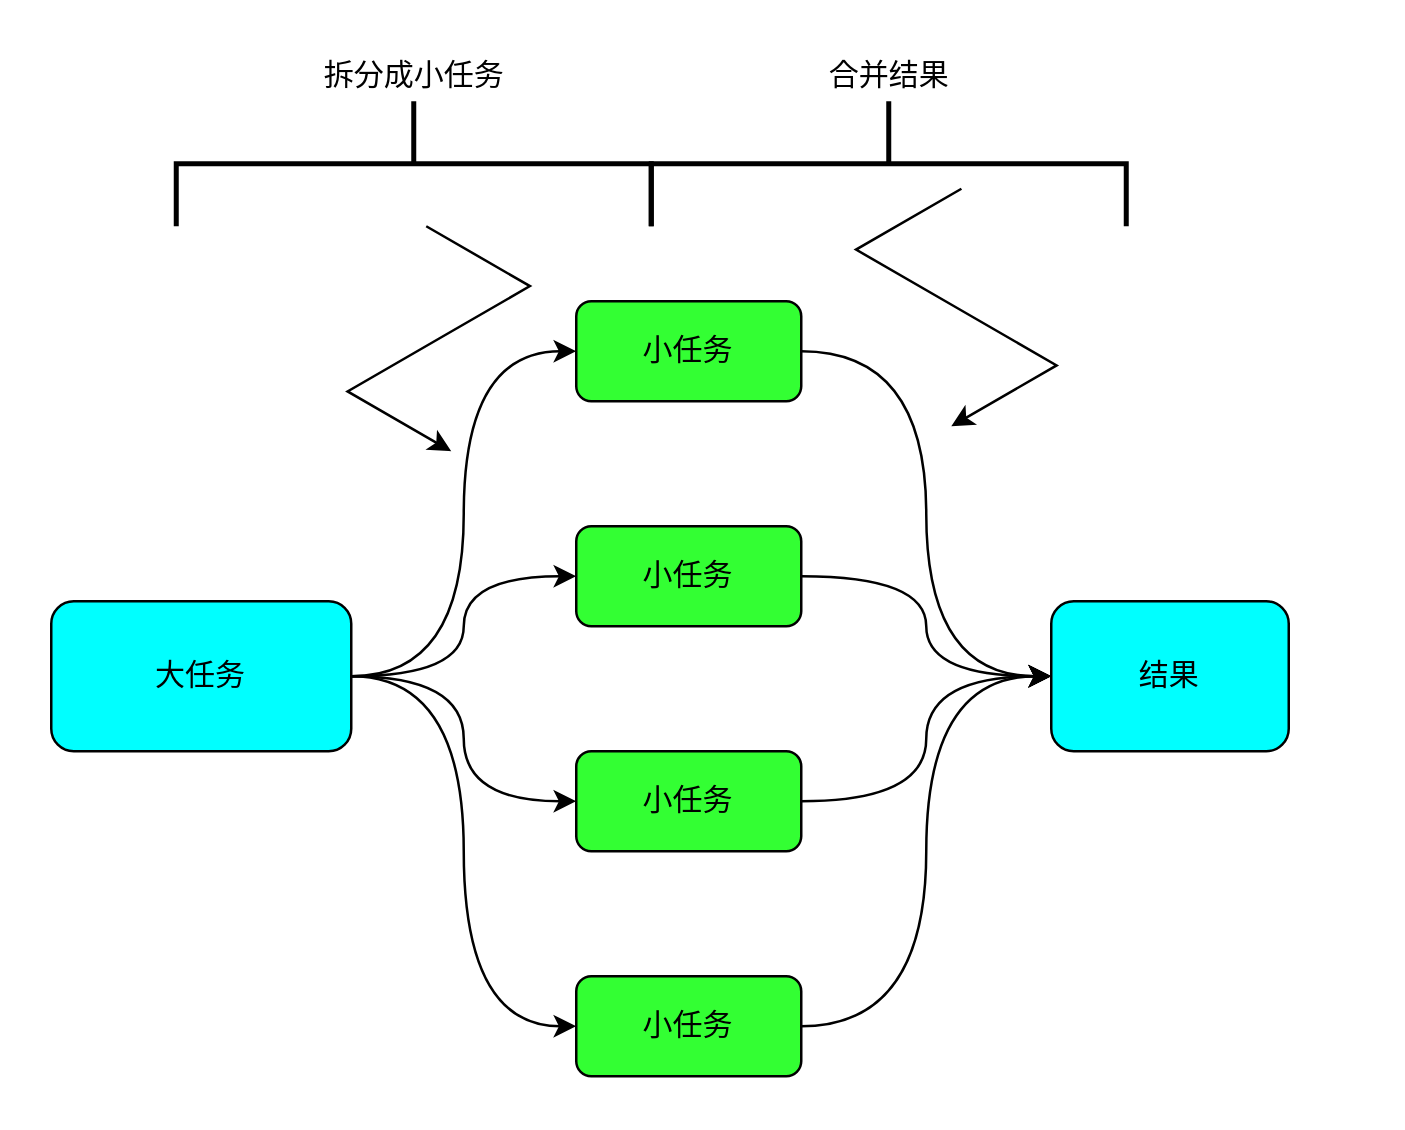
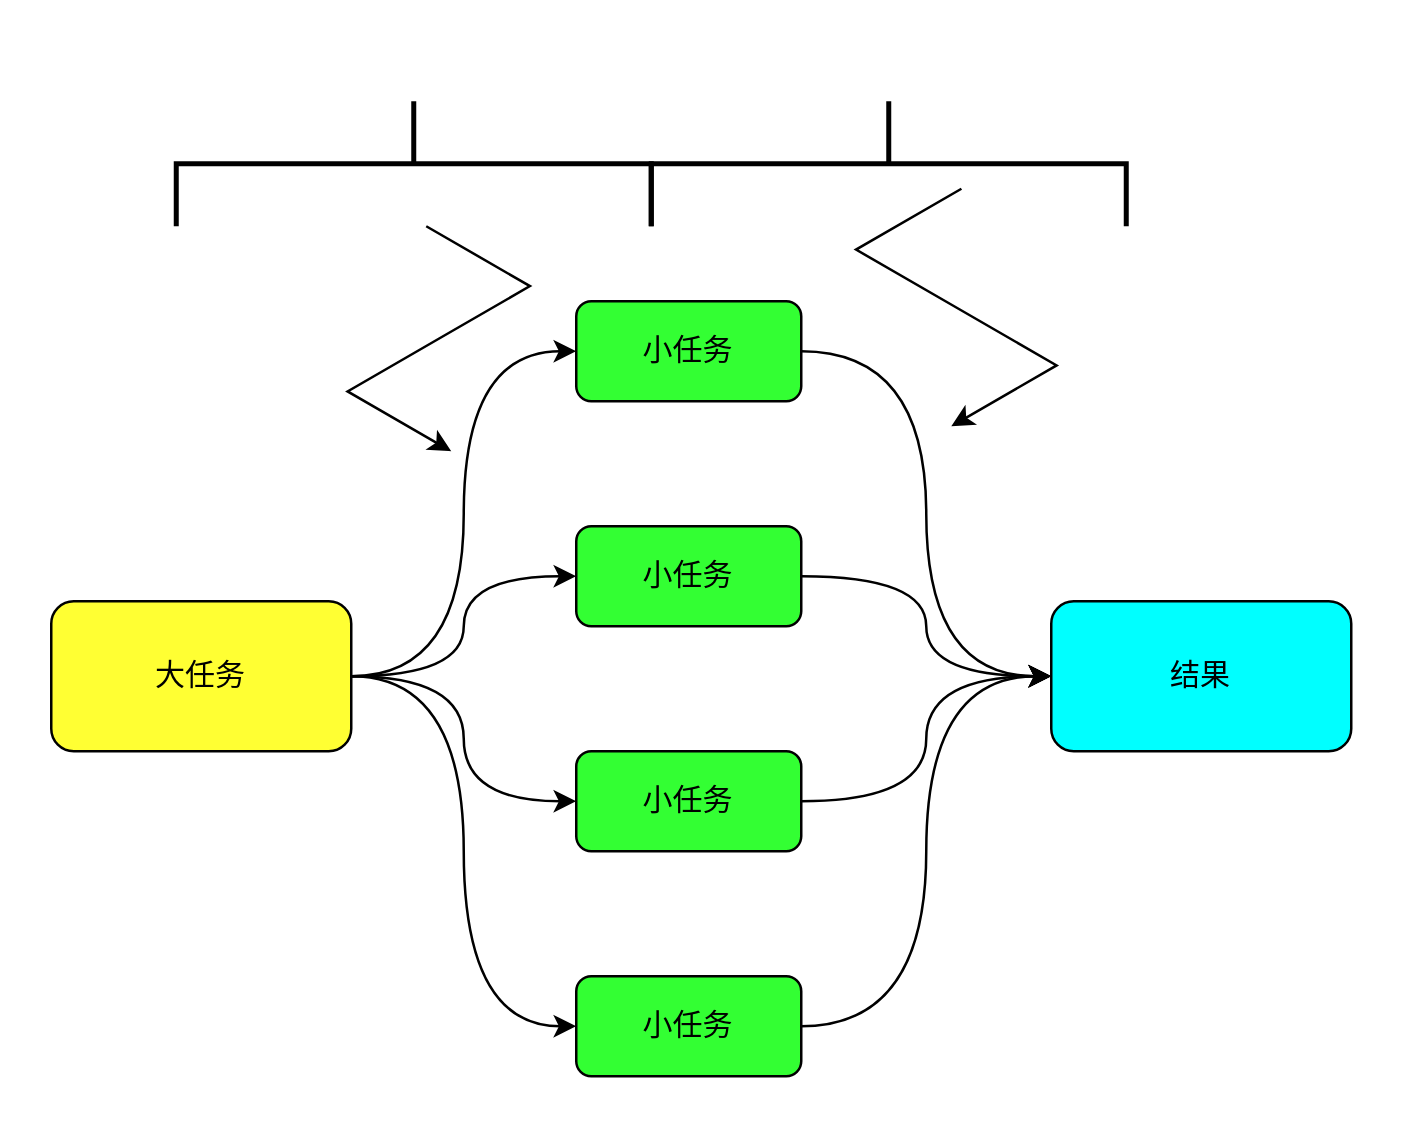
(414, 76) -> none
(889, 76) -> none
(201, 676) -> (201, 676)
(1170, 676) -> (1201, 676)
